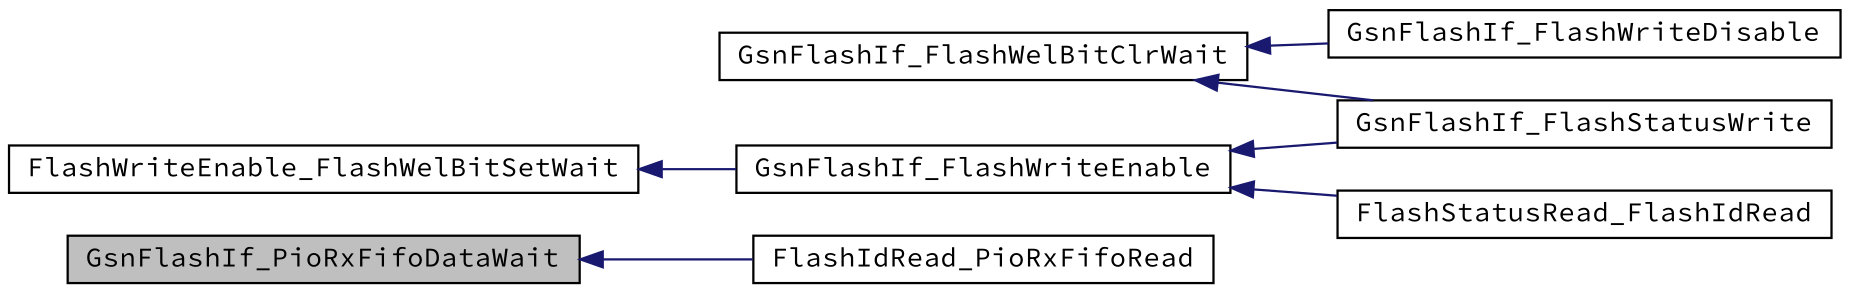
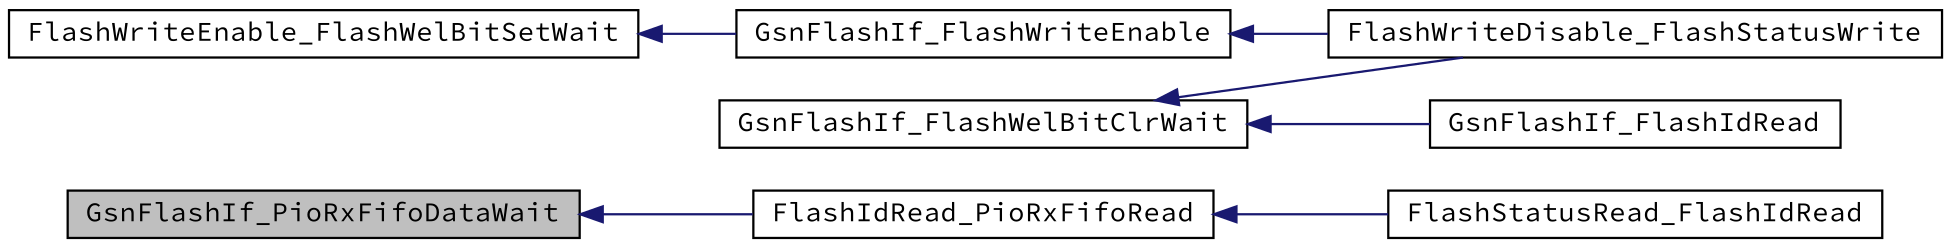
(1585, 34) -> (1635, 124)
(1585, 124) -> (1635, 34)
(1296, 193) -> (1312, 214)
